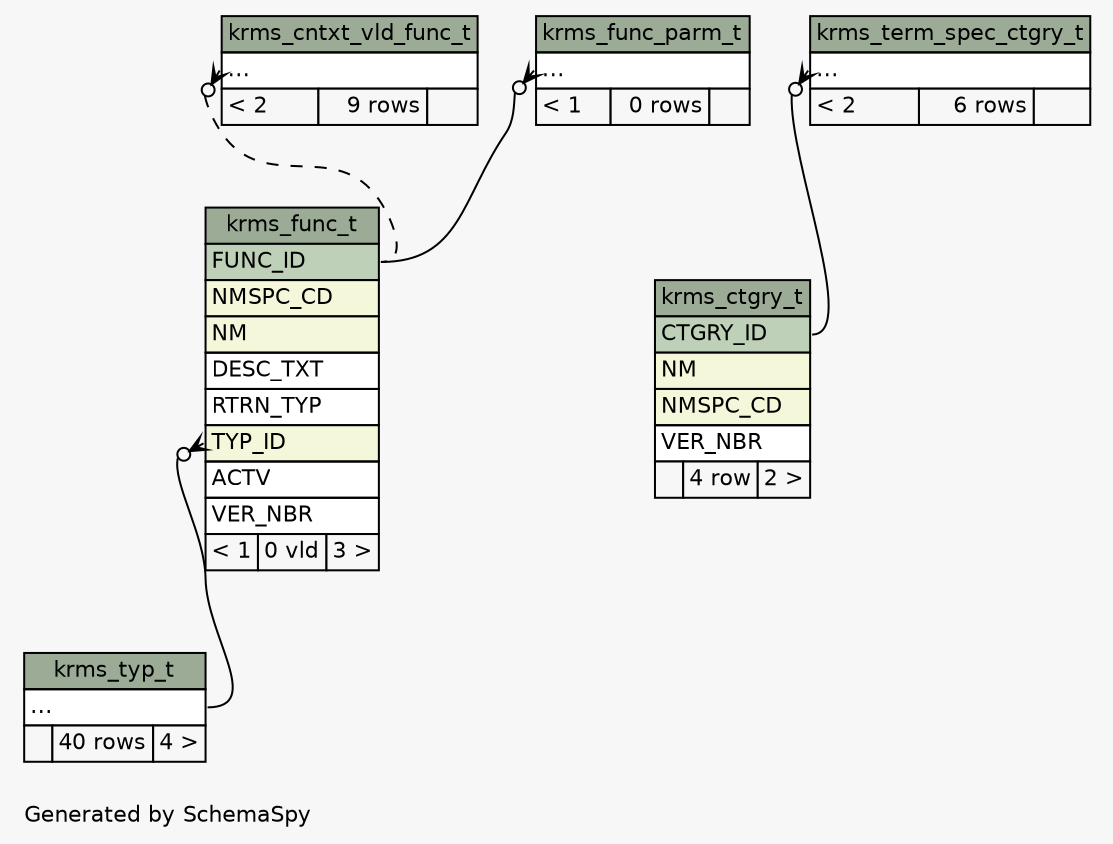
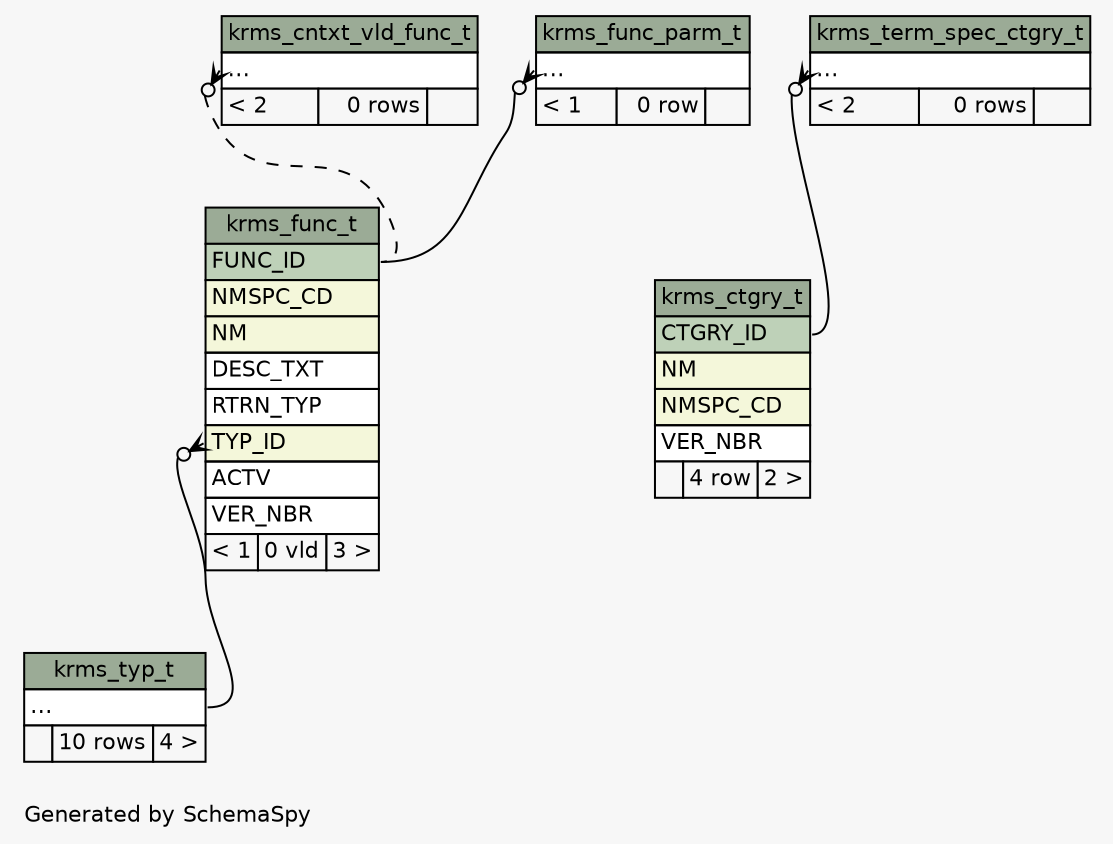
(384, 106) -> (384, 106)
(666, 106) -> (668, 106)
(991, 106) -> (991, 106)
(103, 743) -> (103, 743)
